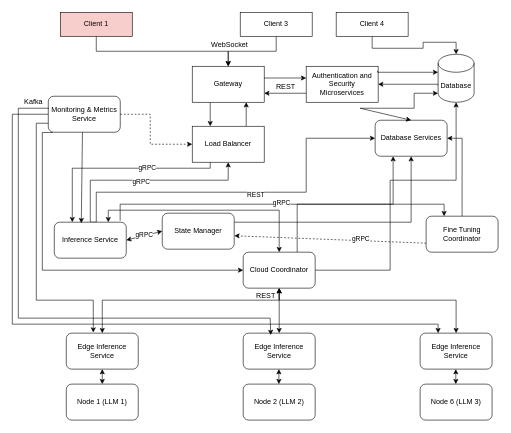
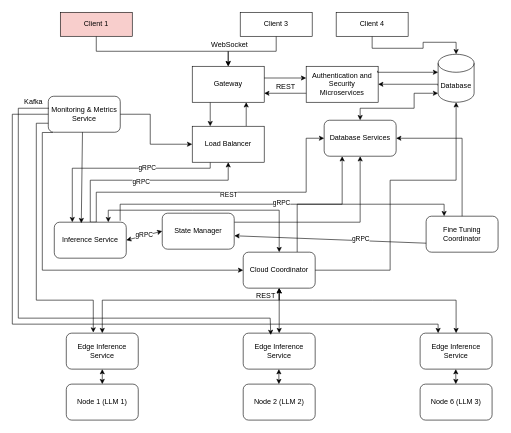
(150, 133) -> (150, 133)
(411, 138) -> (360, 138)
(299, 238) -> (299, 238)
